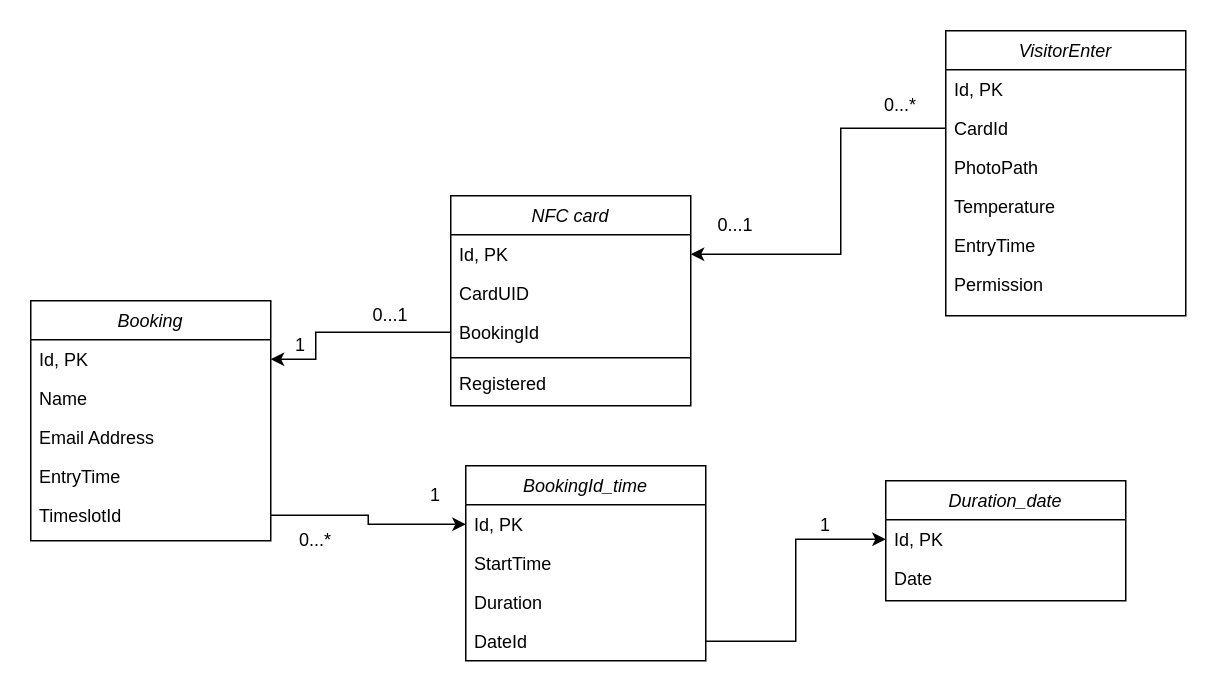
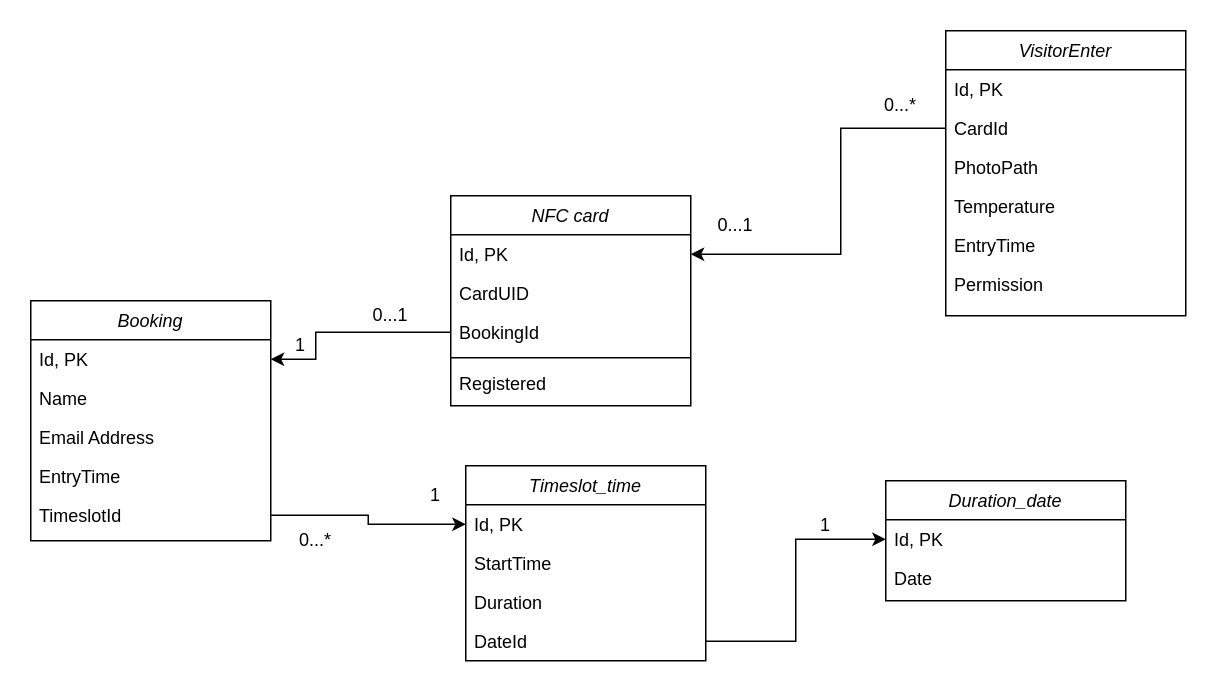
(585, 486) -> (585, 486)
